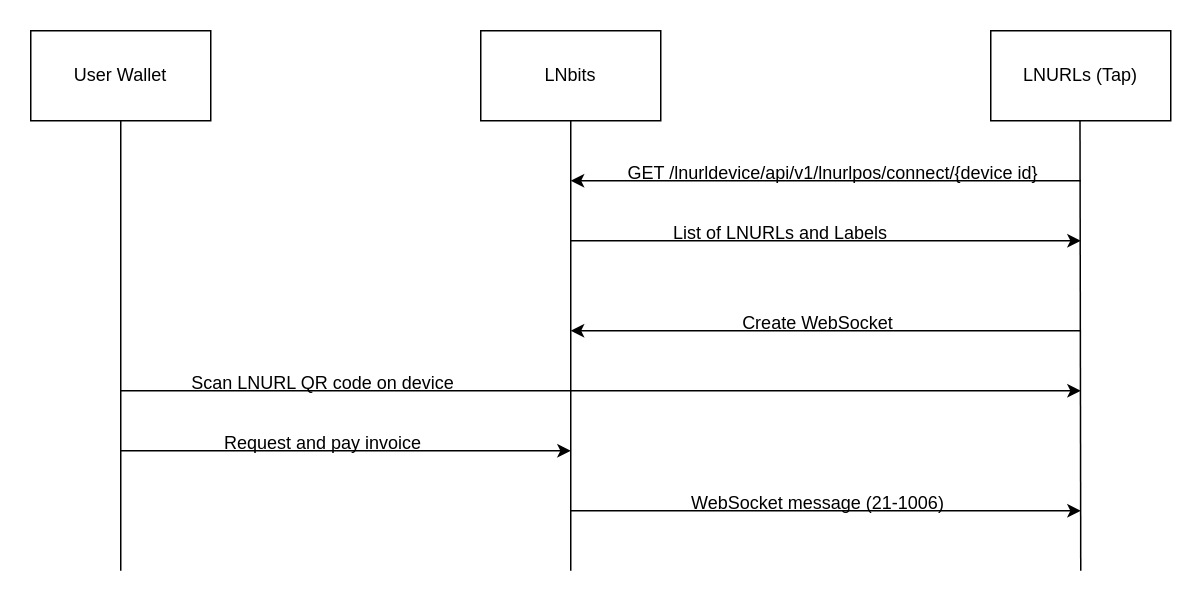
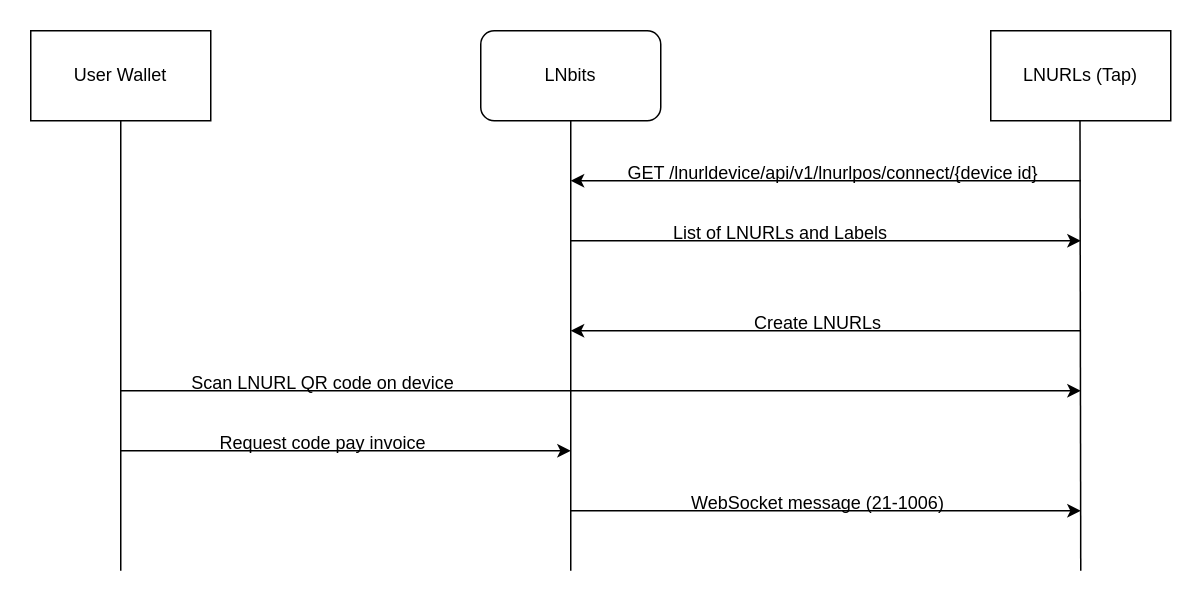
(571, 76) -> (571, 76)
(818, 323) -> (818, 323)
(323, 443) -> (323, 443)
